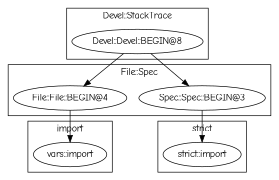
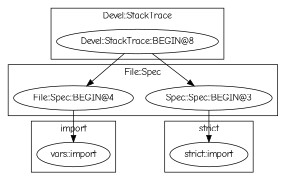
(137, 42) -> (137, 42)
(70, 98) -> (74, 98)
